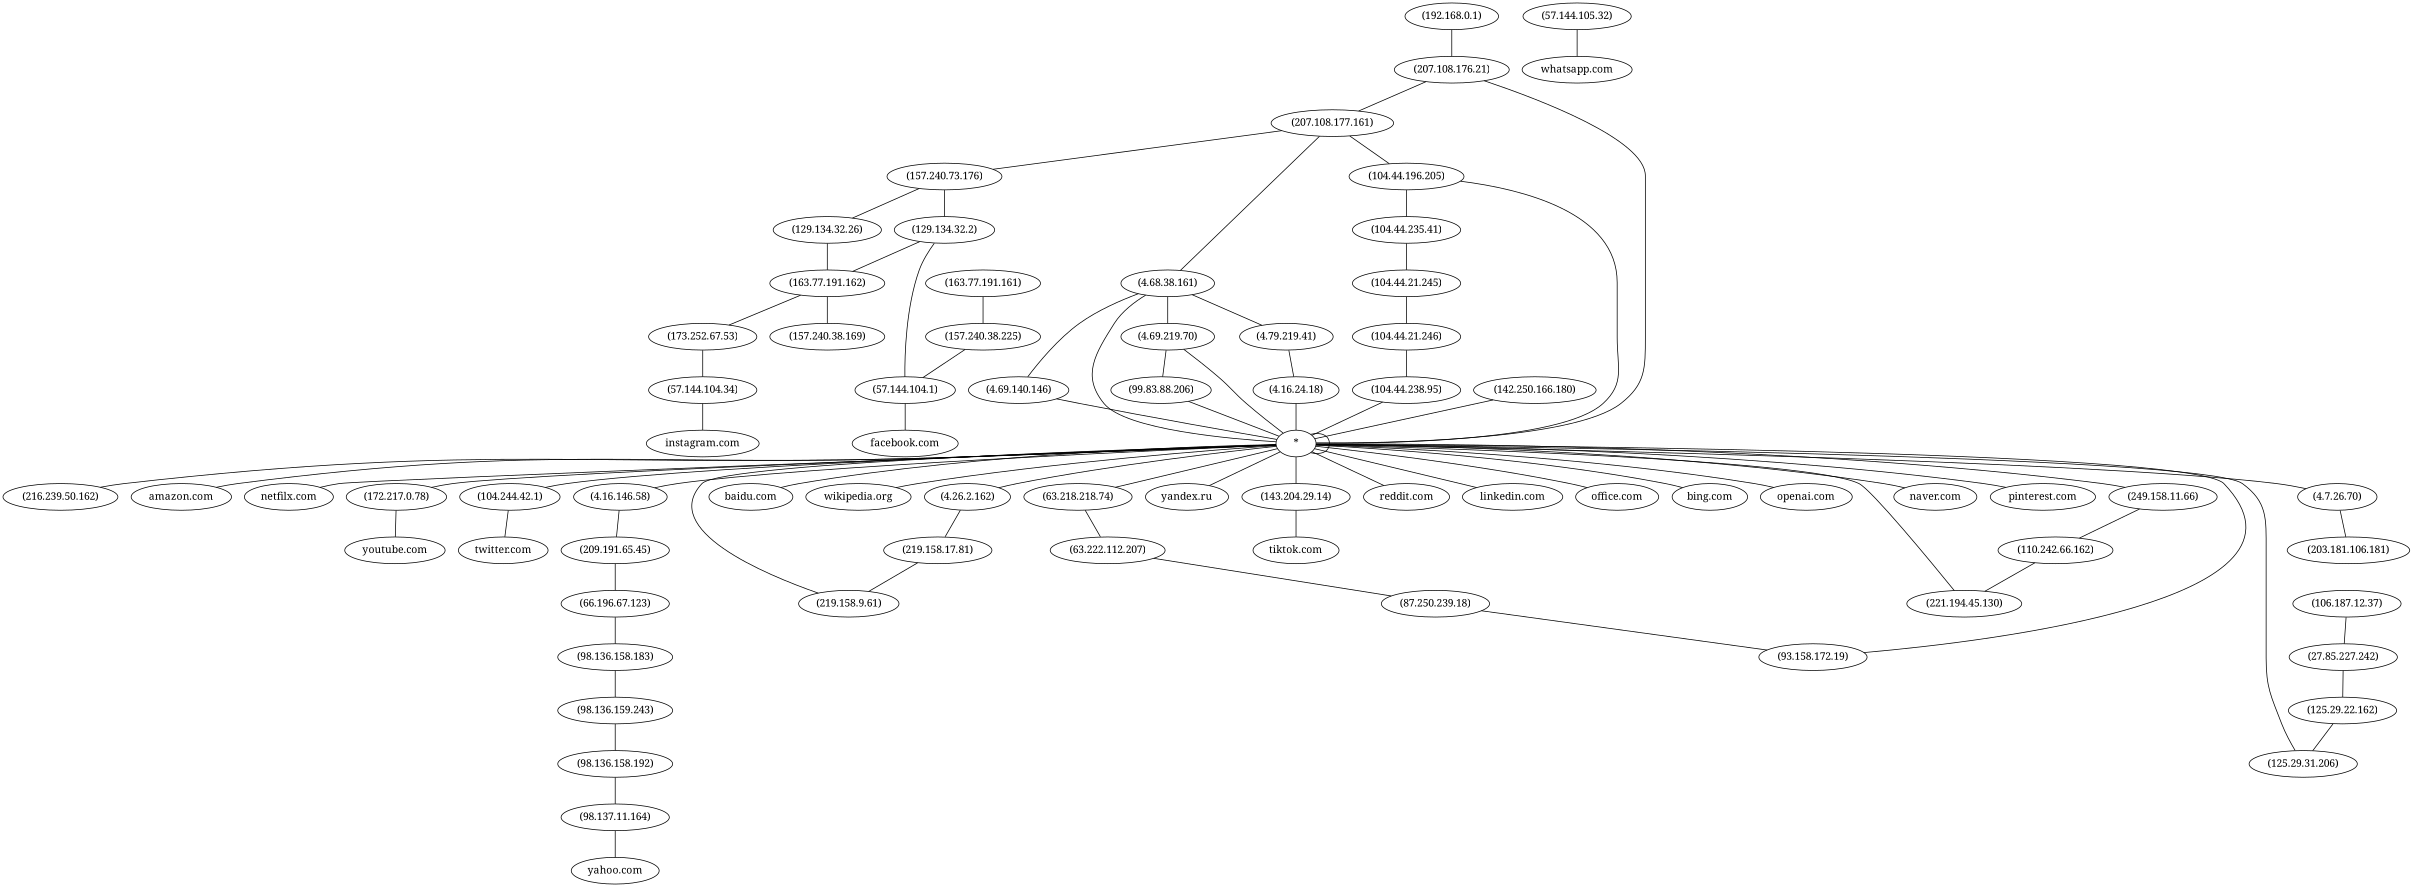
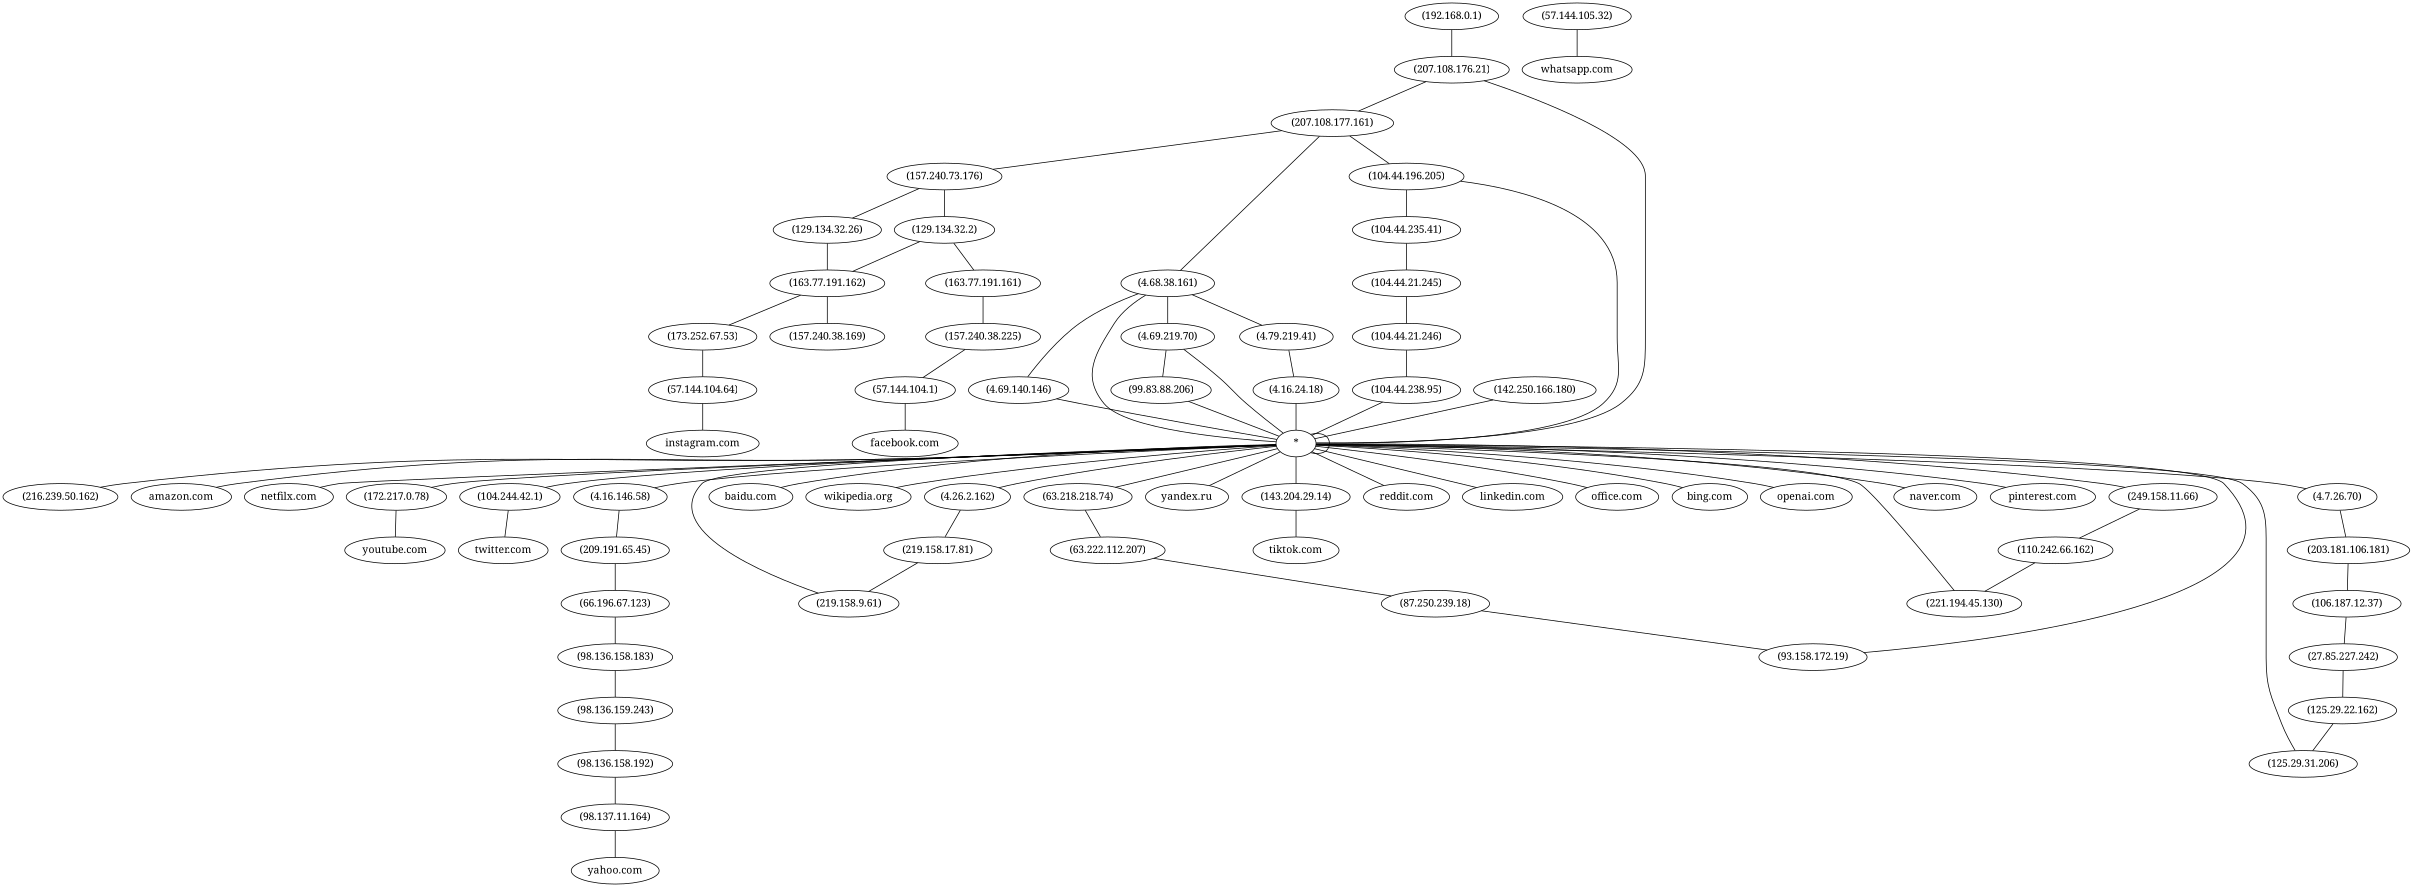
(910, 308) -> (964, 257)
(703, 390) -> (703, 390)
none -> (2348, 577)
